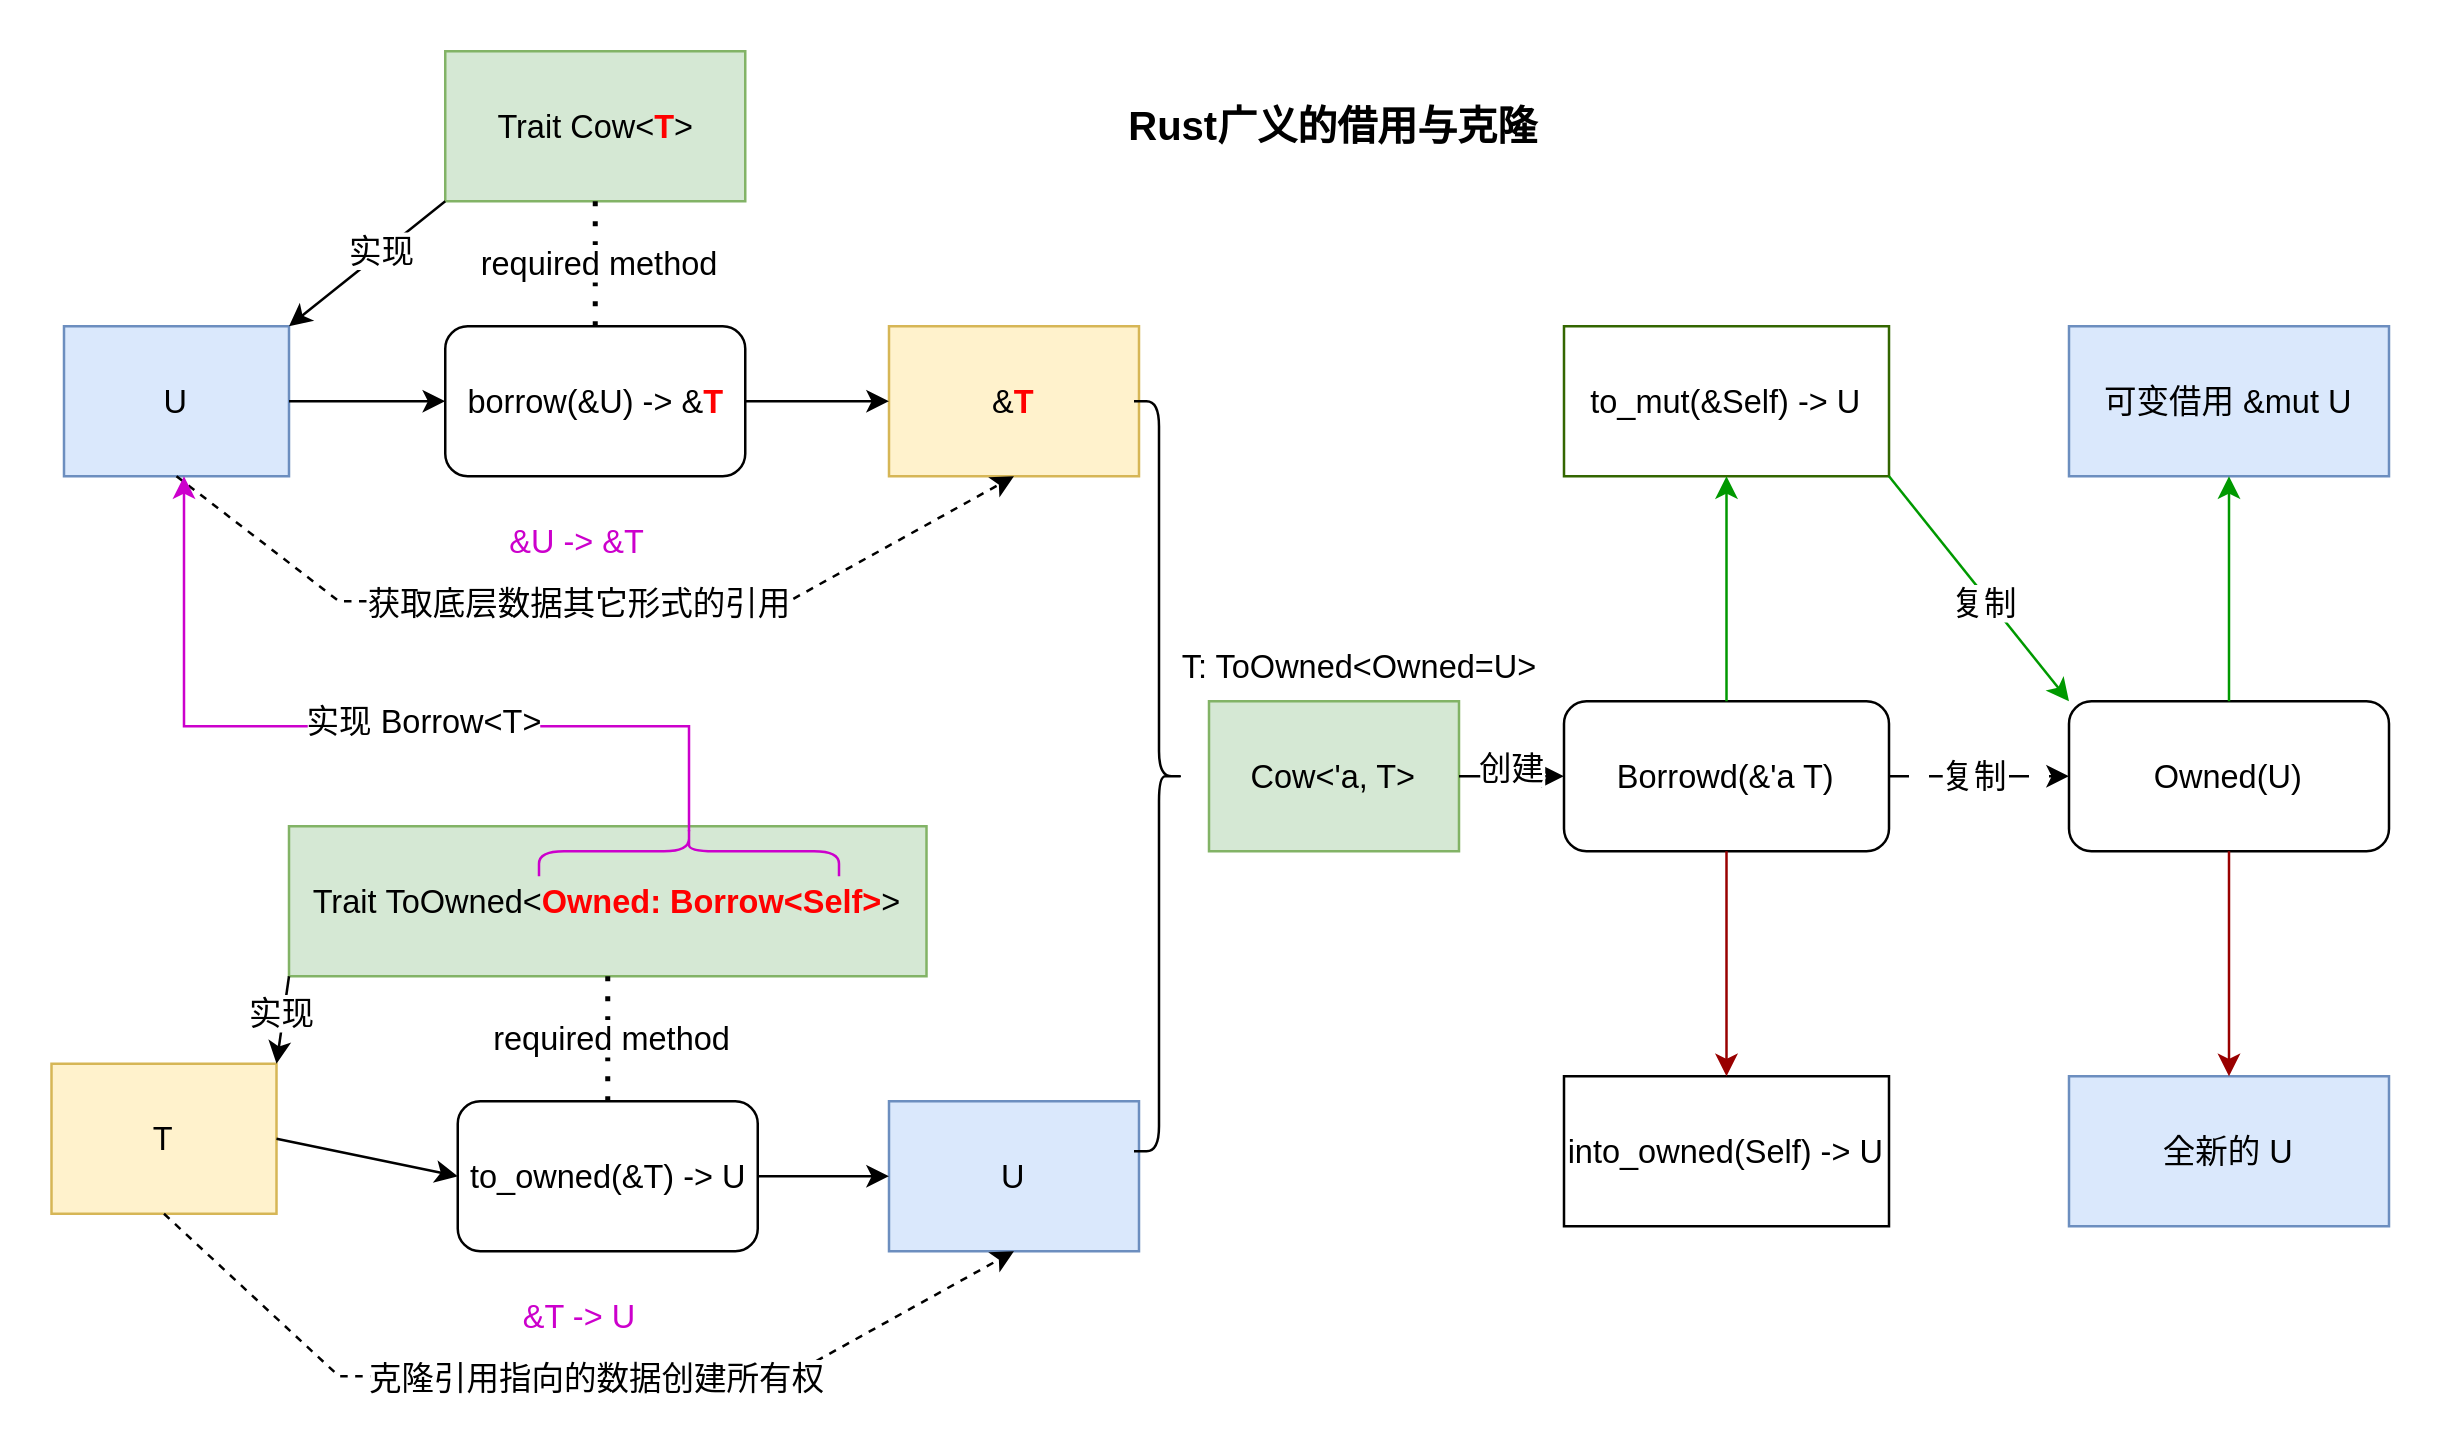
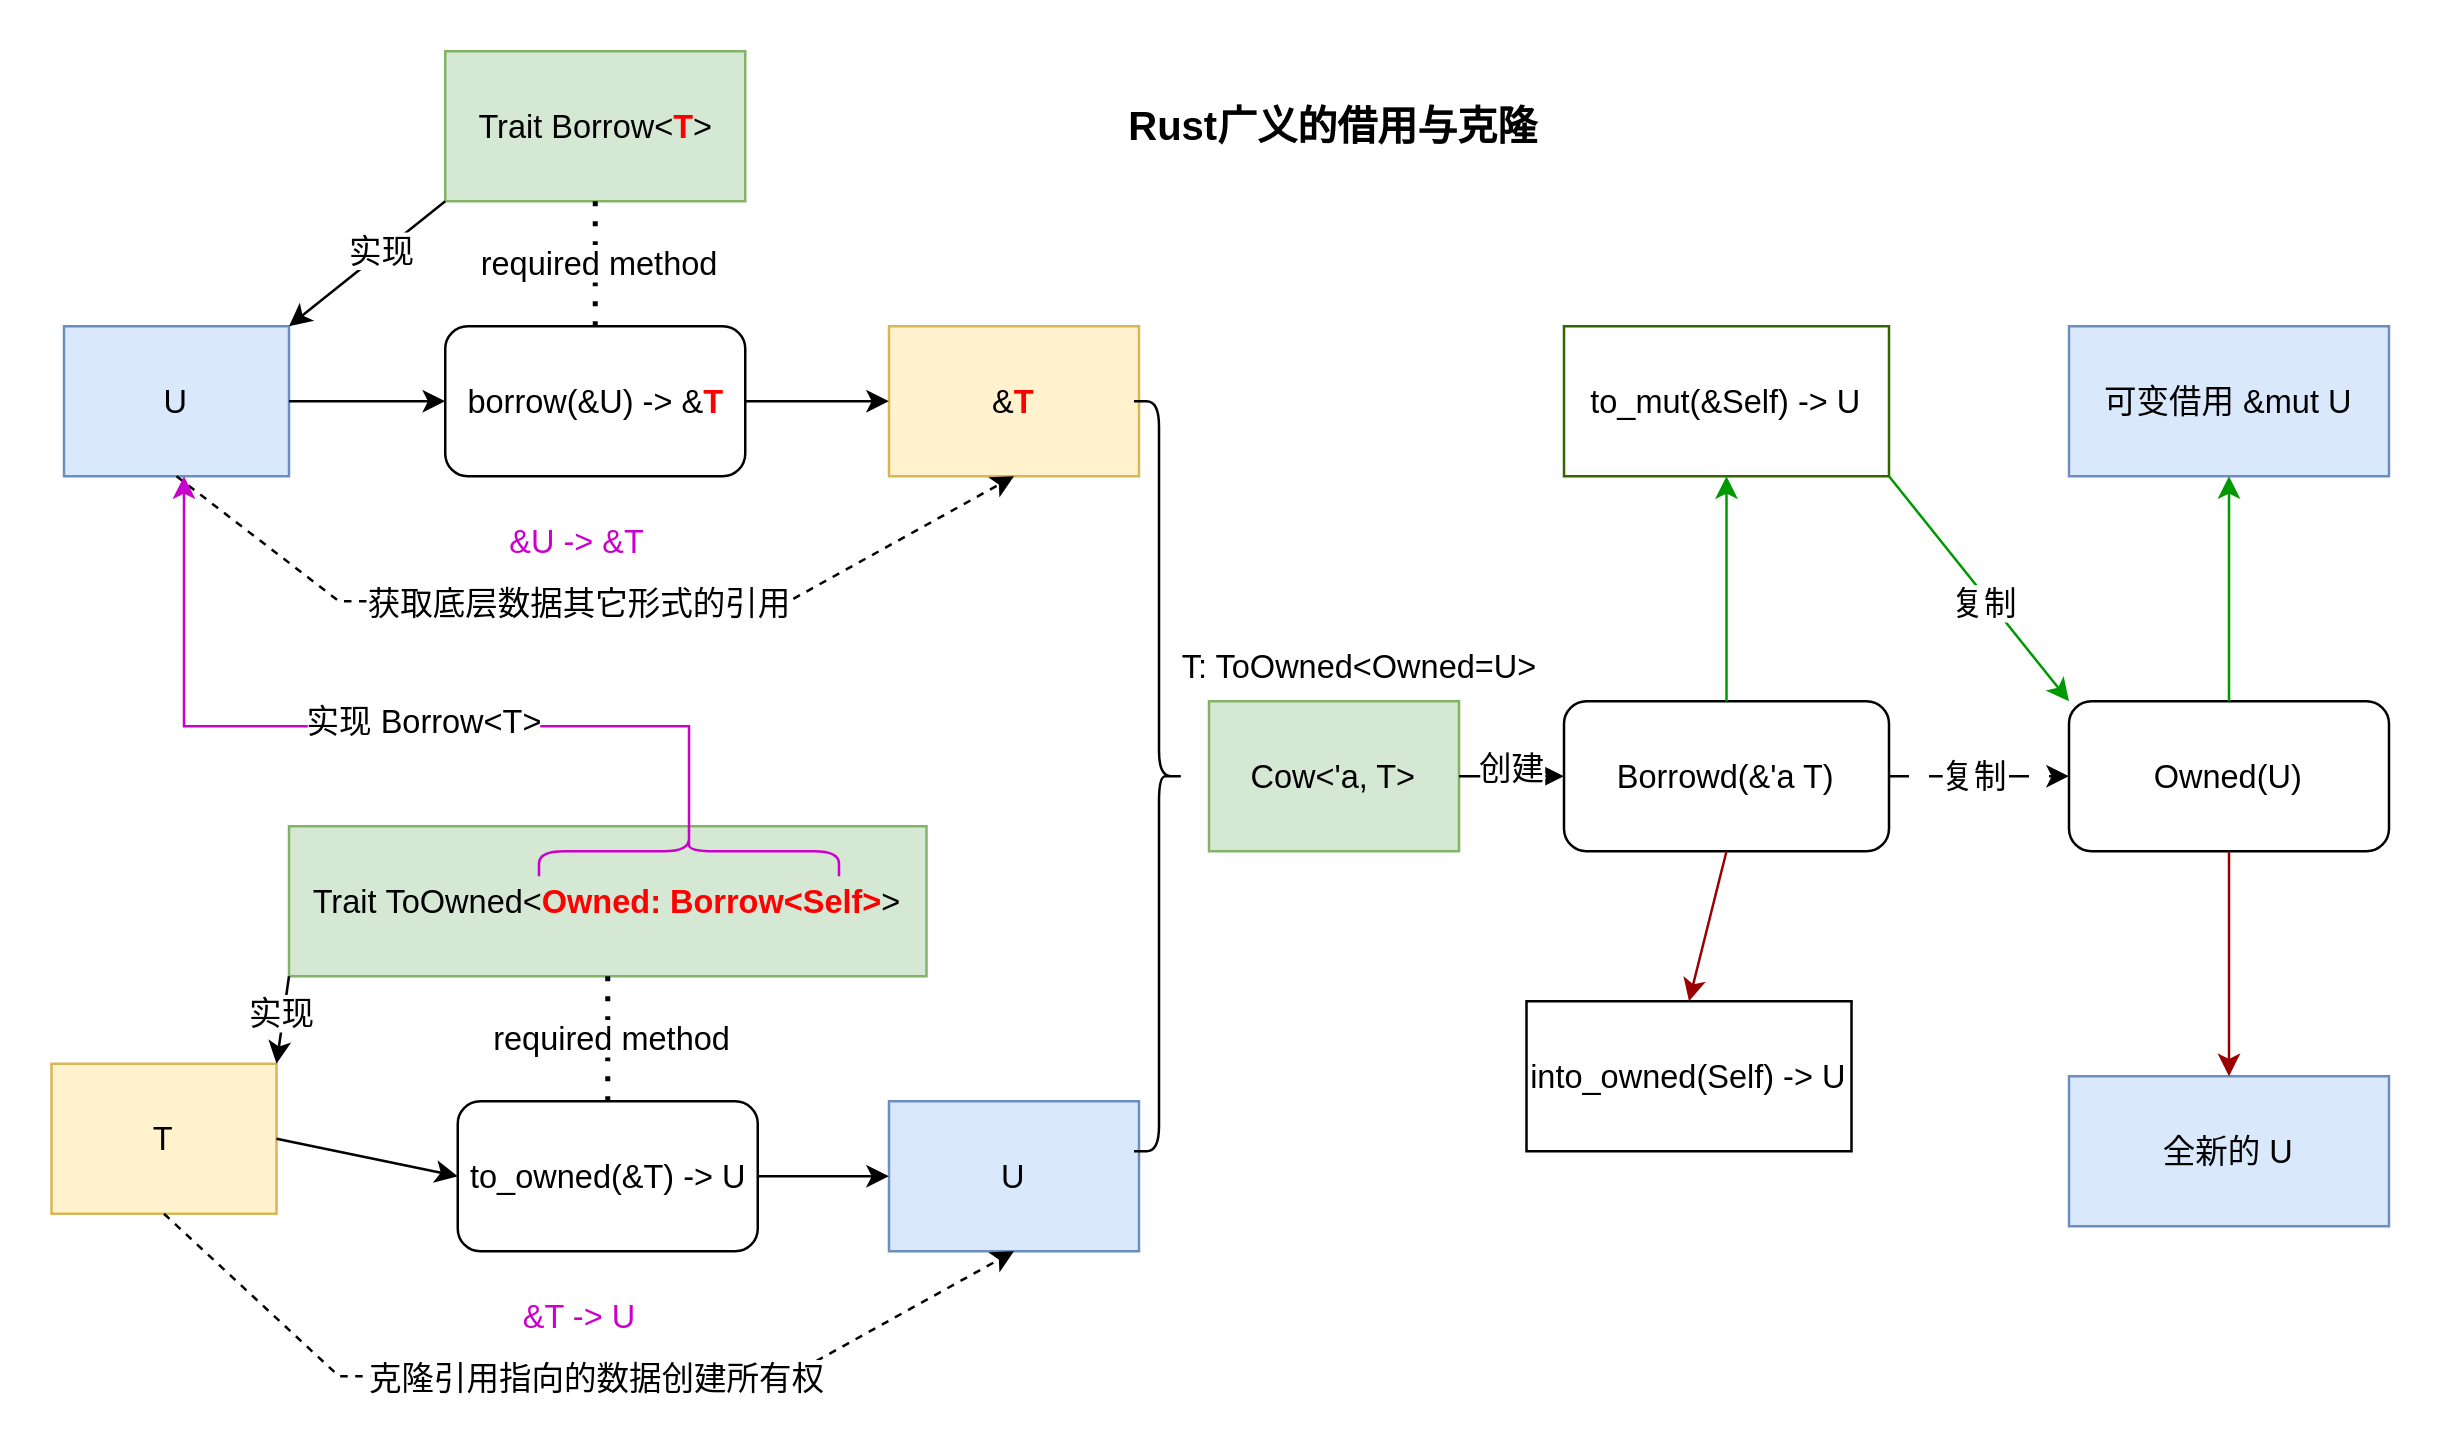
(596, 126) -> (596, 126)
(1726, 1151) -> (1689, 1076)
